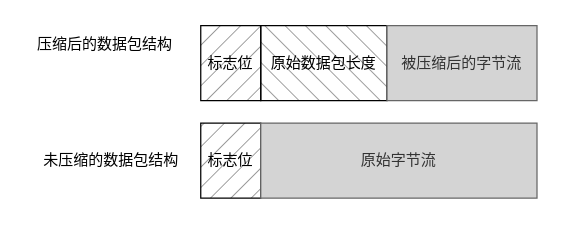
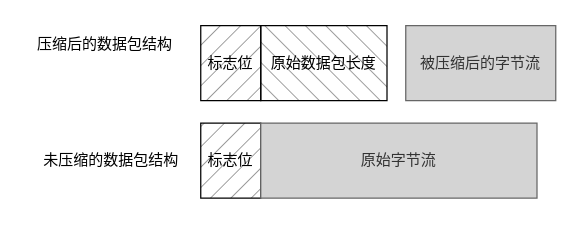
(462, 63) -> (481, 63)
